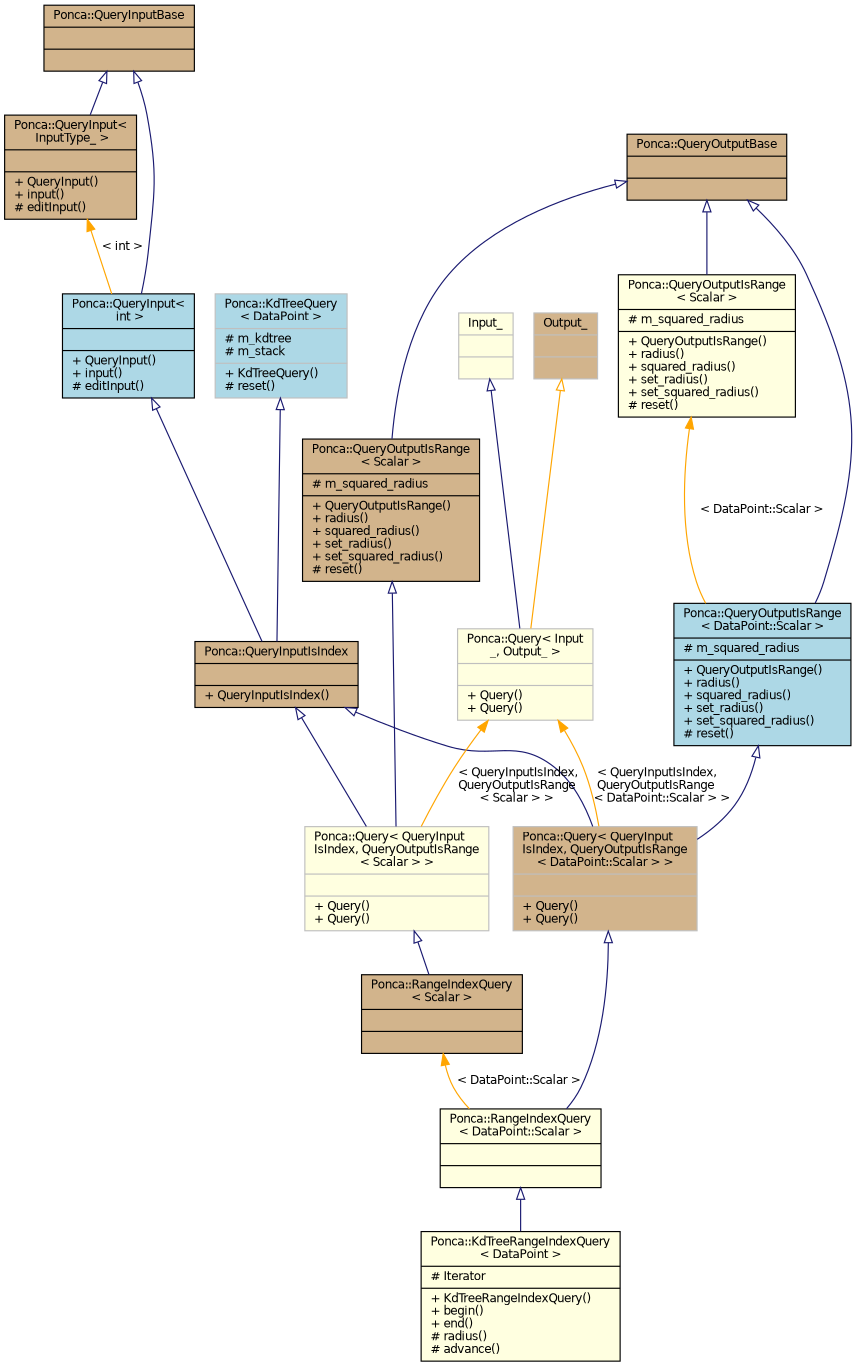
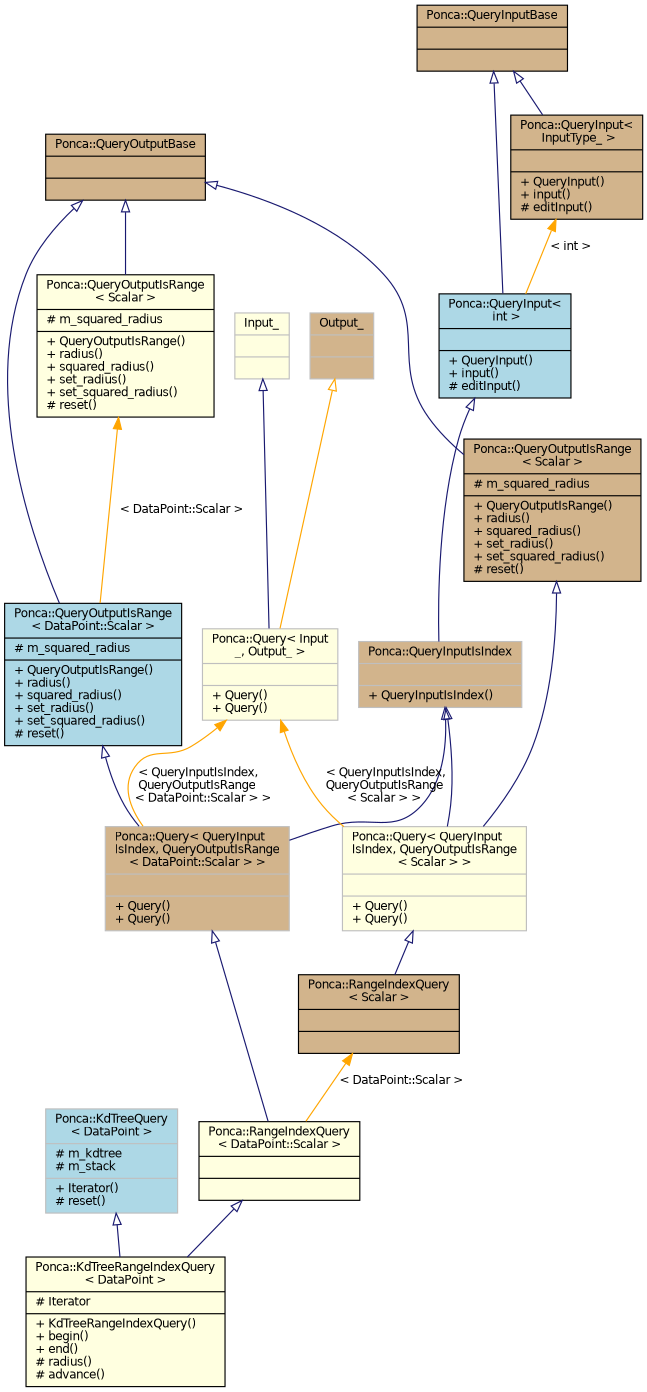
(272, 374) -> (87, 1189)
(279, 526) -> (119, 1241)
(277, 674) -> (440, 674)
